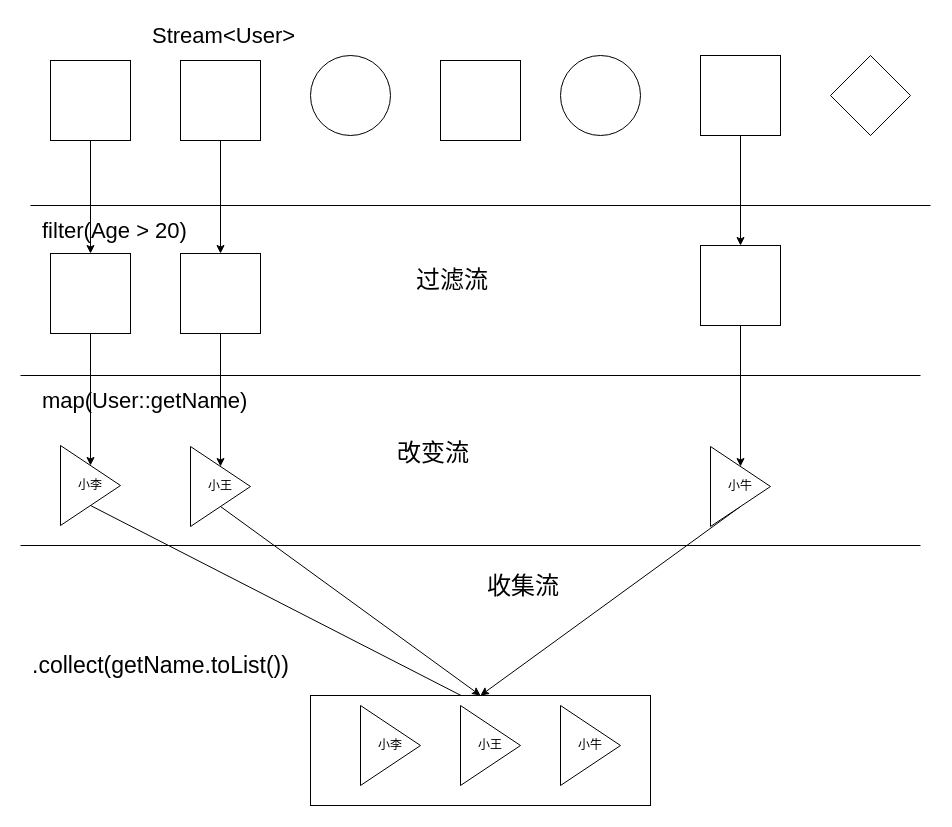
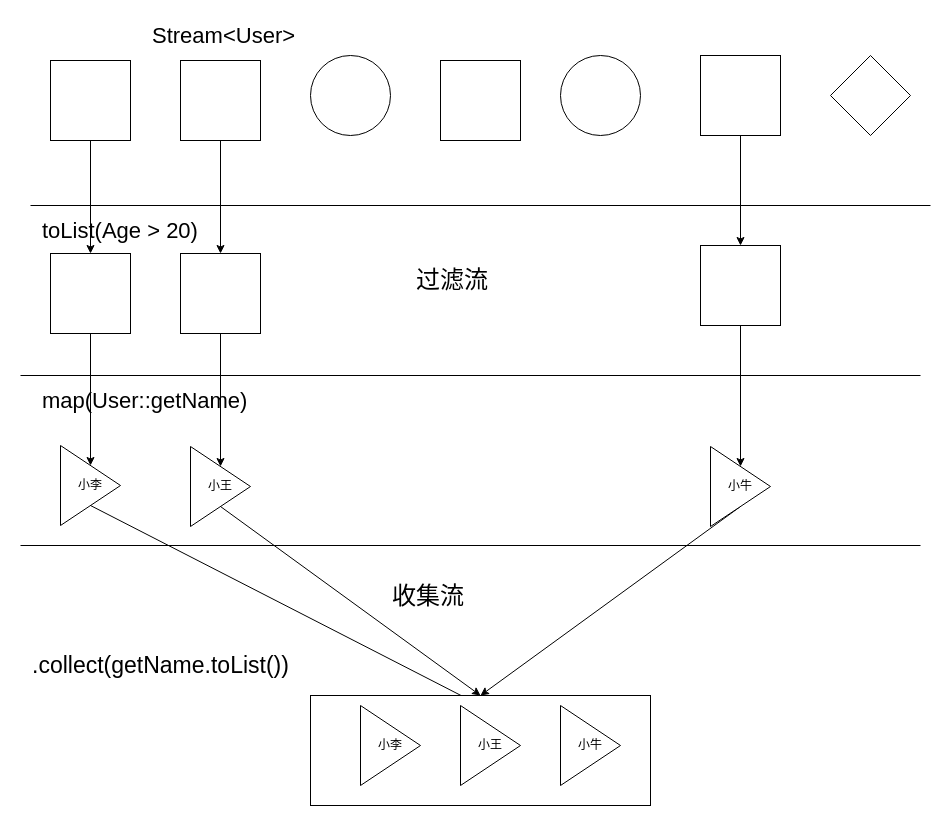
(90, 226) -> (92, 226)
(441, 447) -> none
(531, 580) -> (436, 590)
